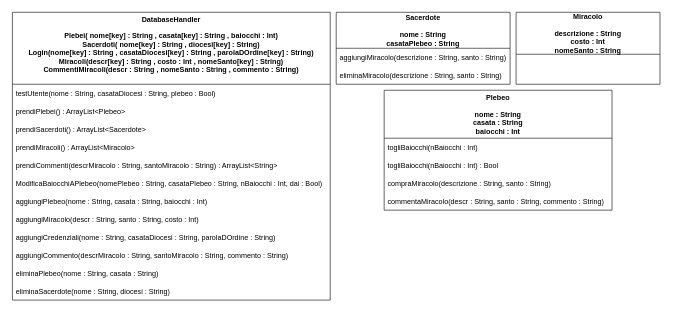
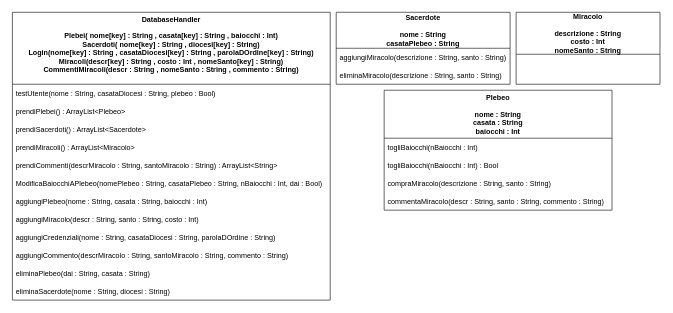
(93, 274) -> (90, 274)
